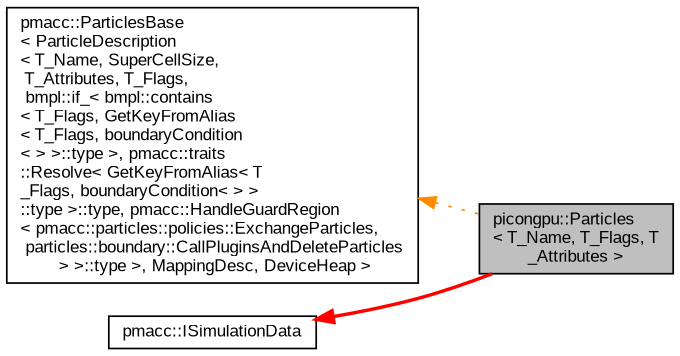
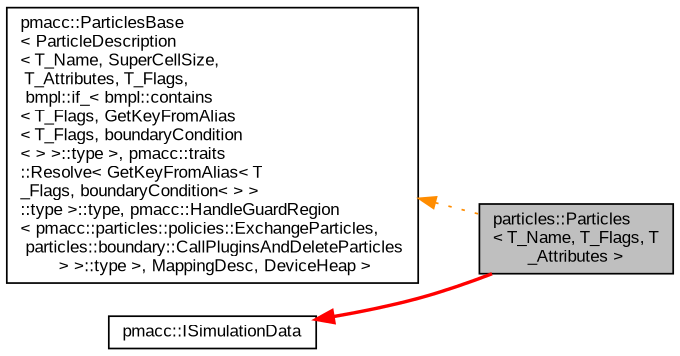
(576, 239) -> (576, 239)
